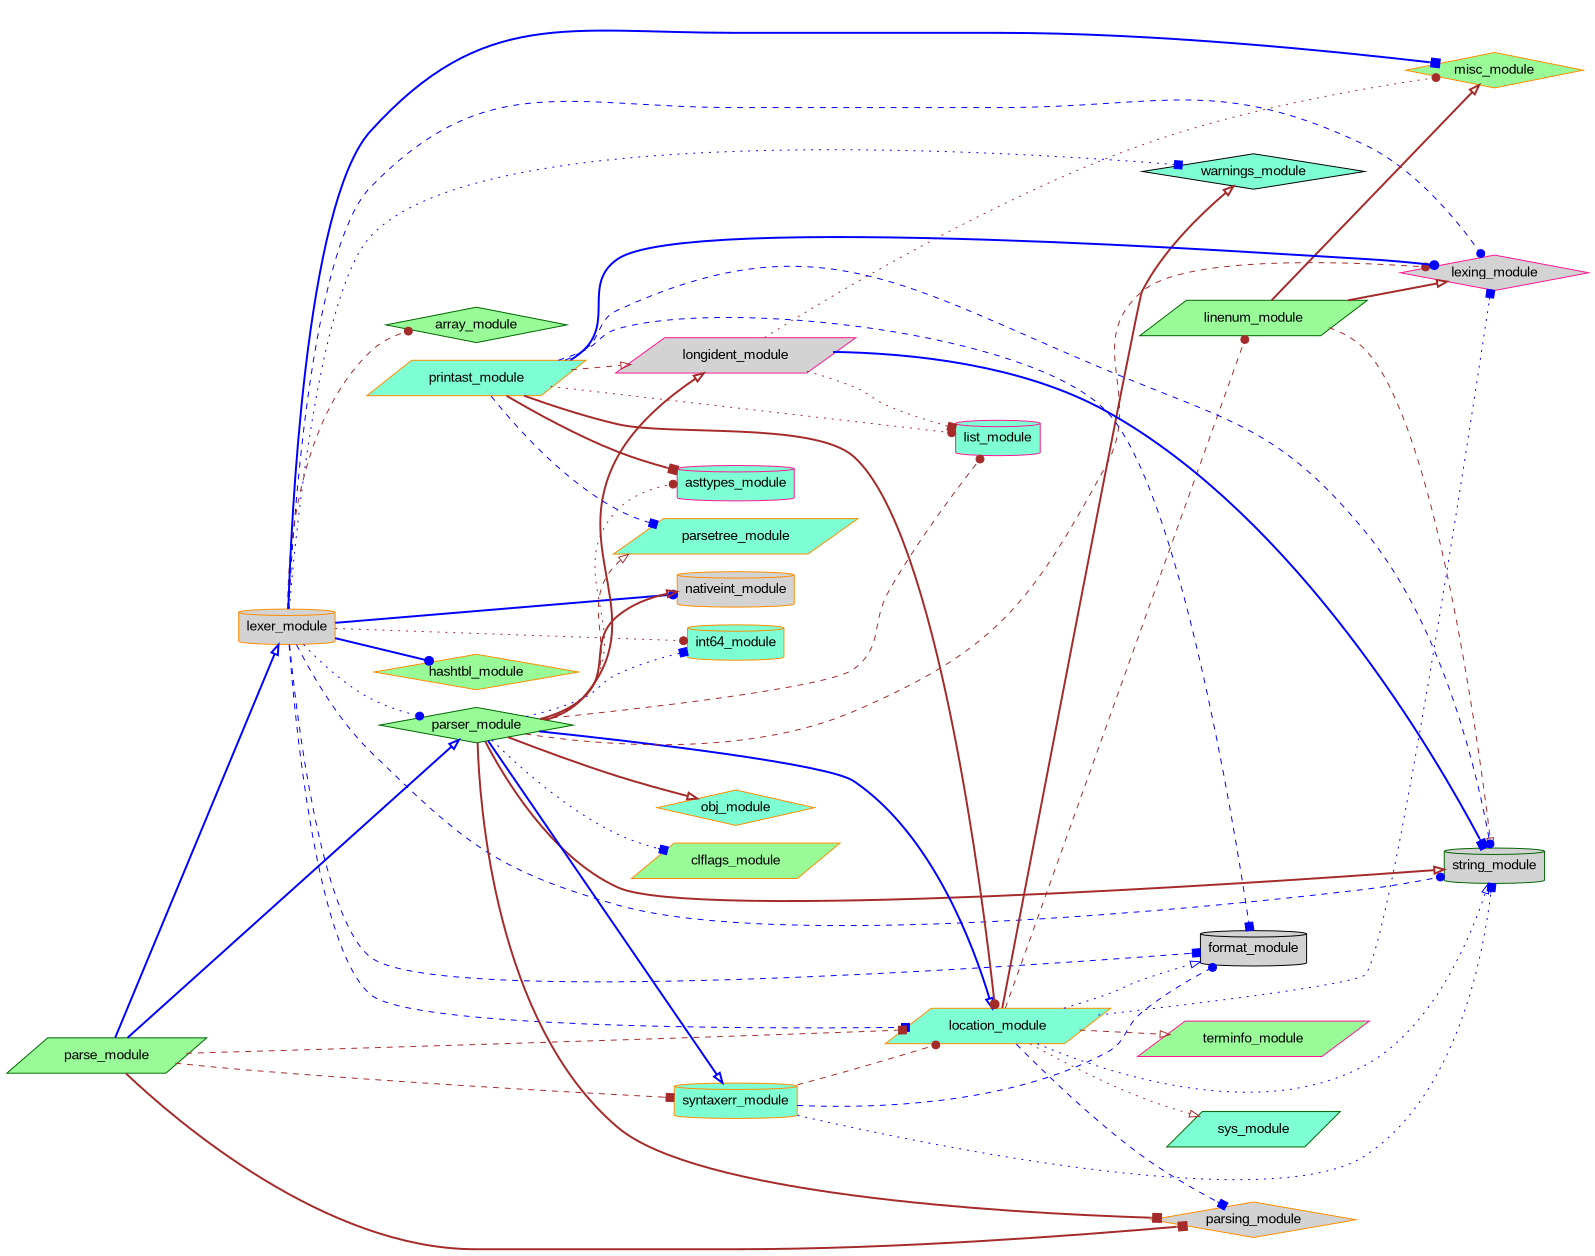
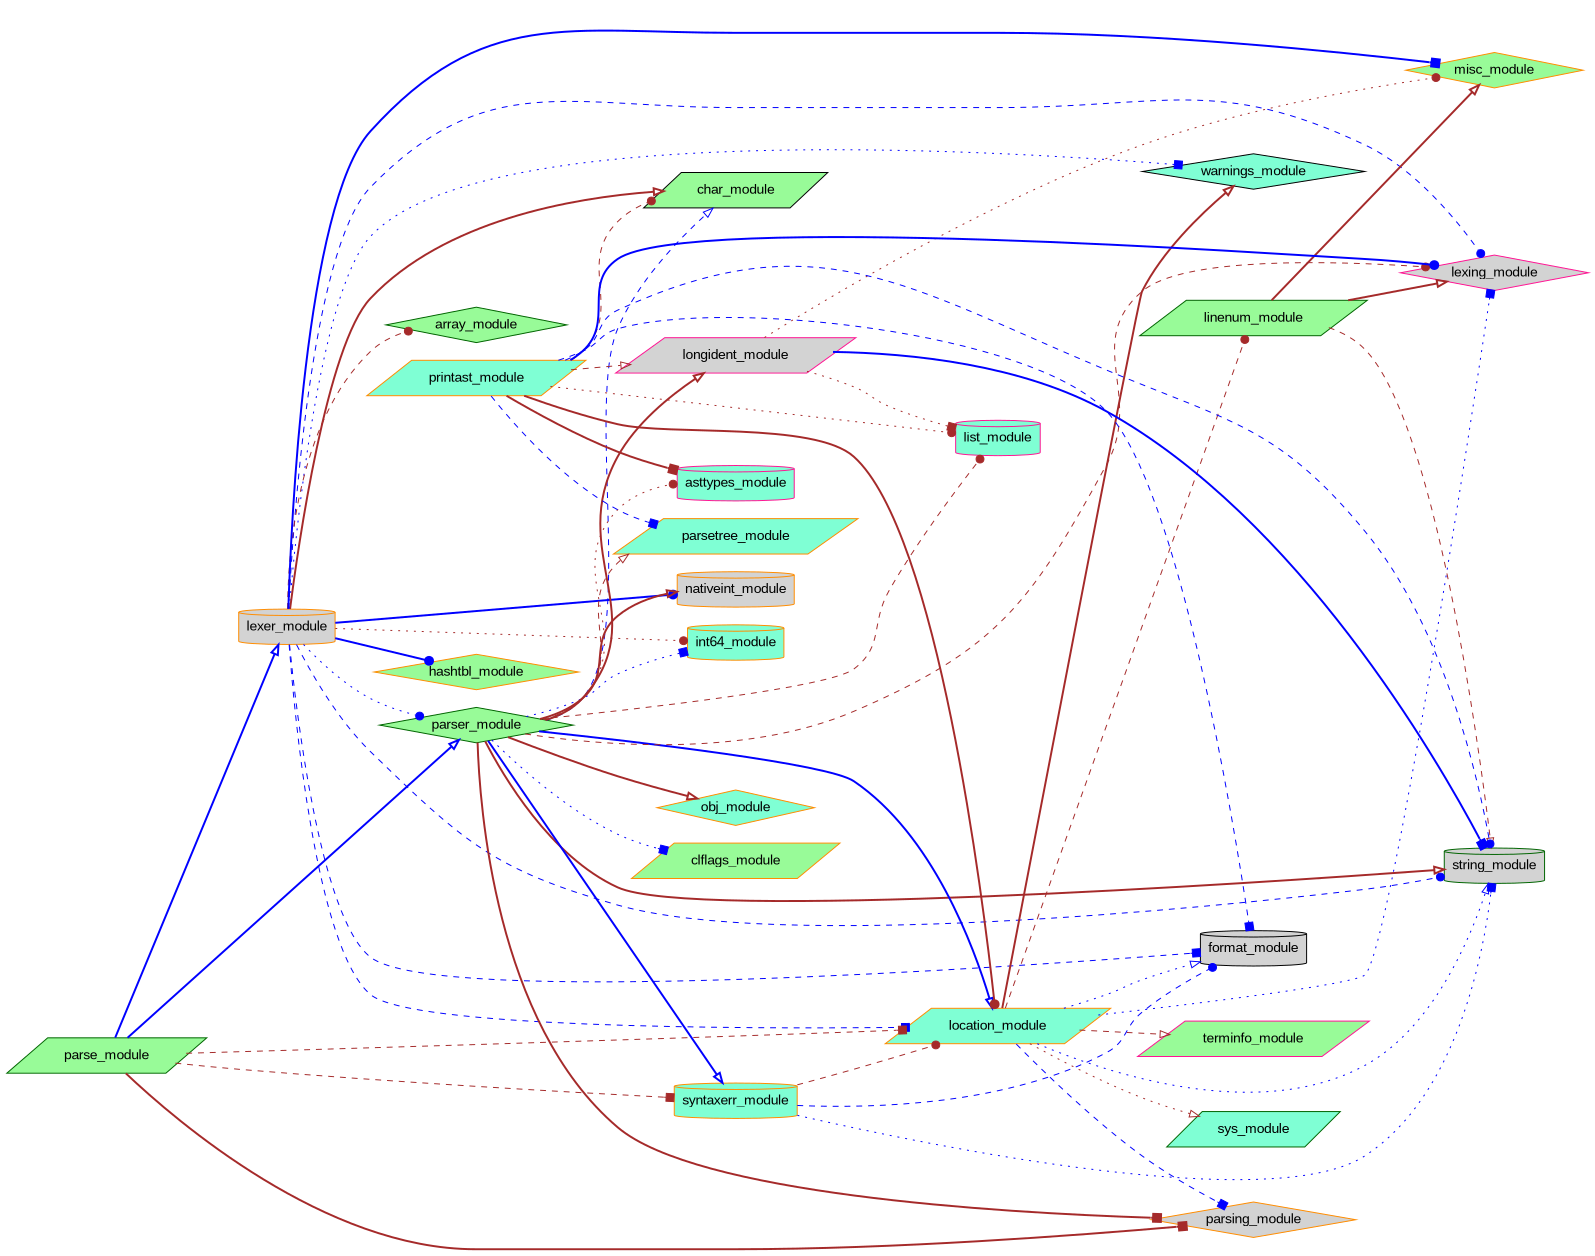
none -> (736, 190)
